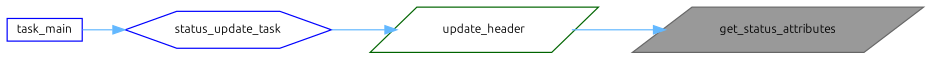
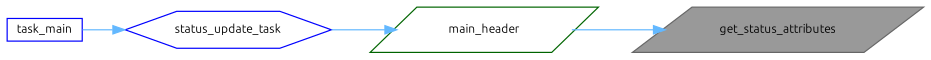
(484, 30) -> (484, 30)
